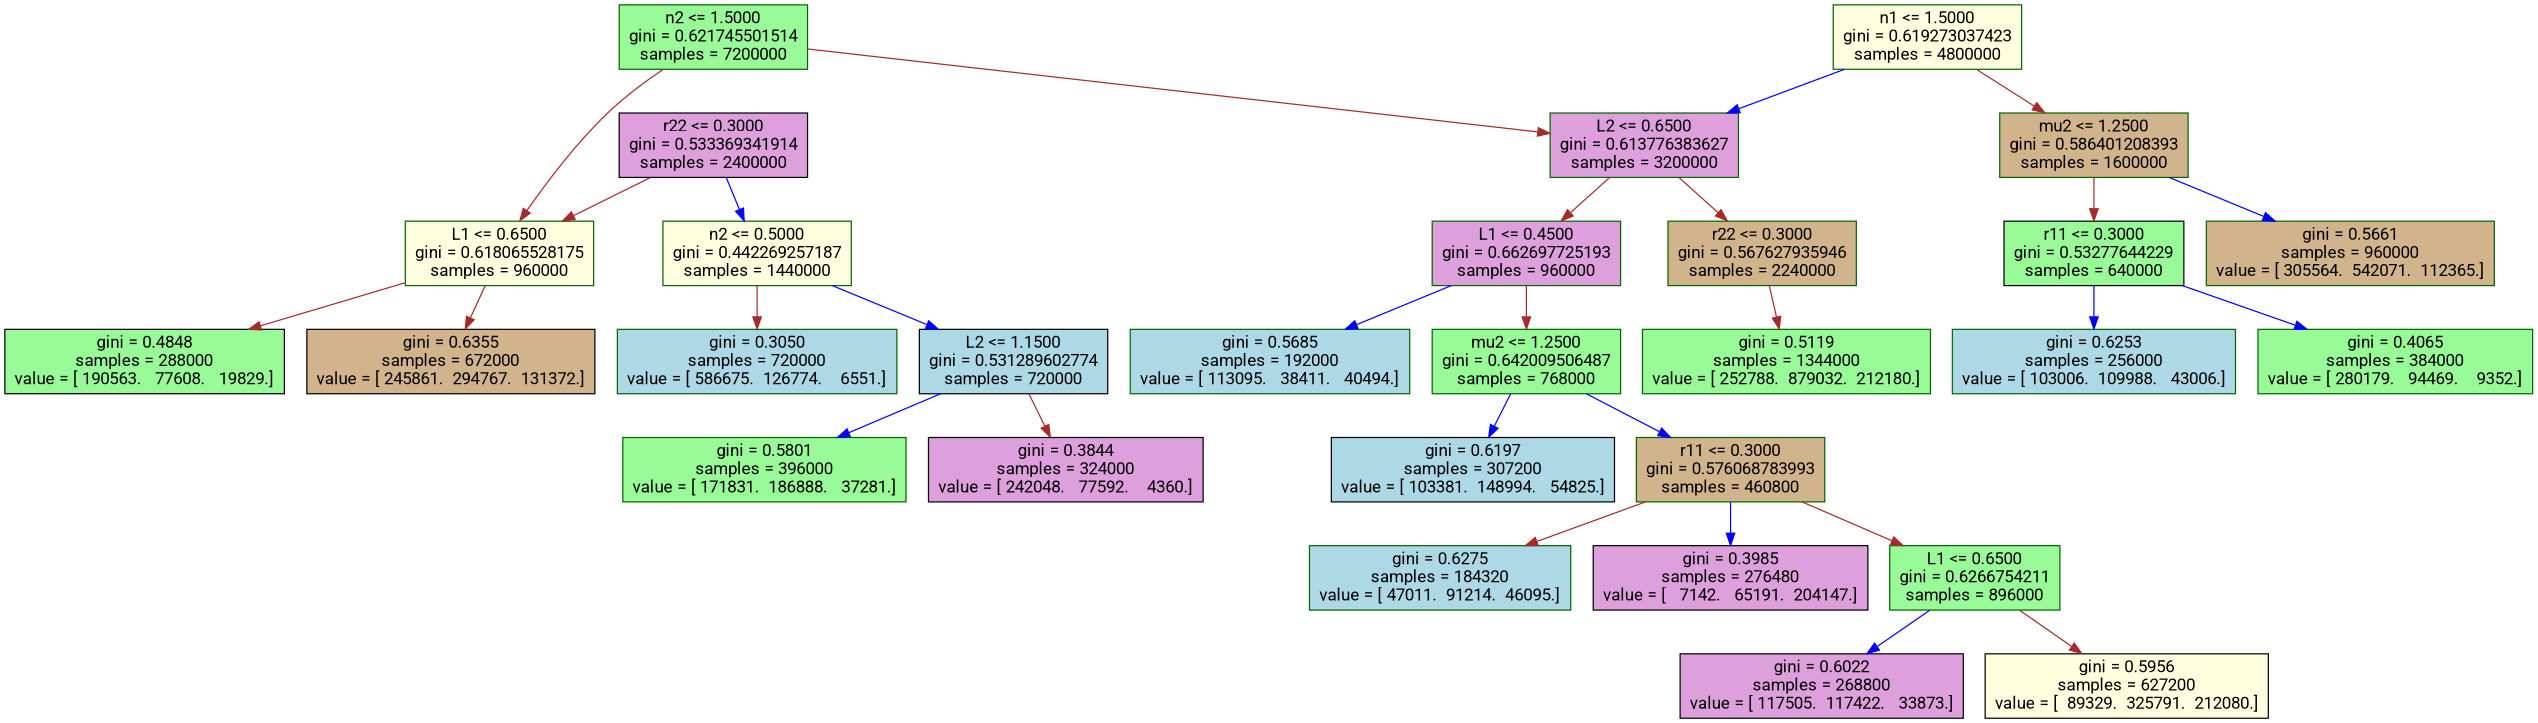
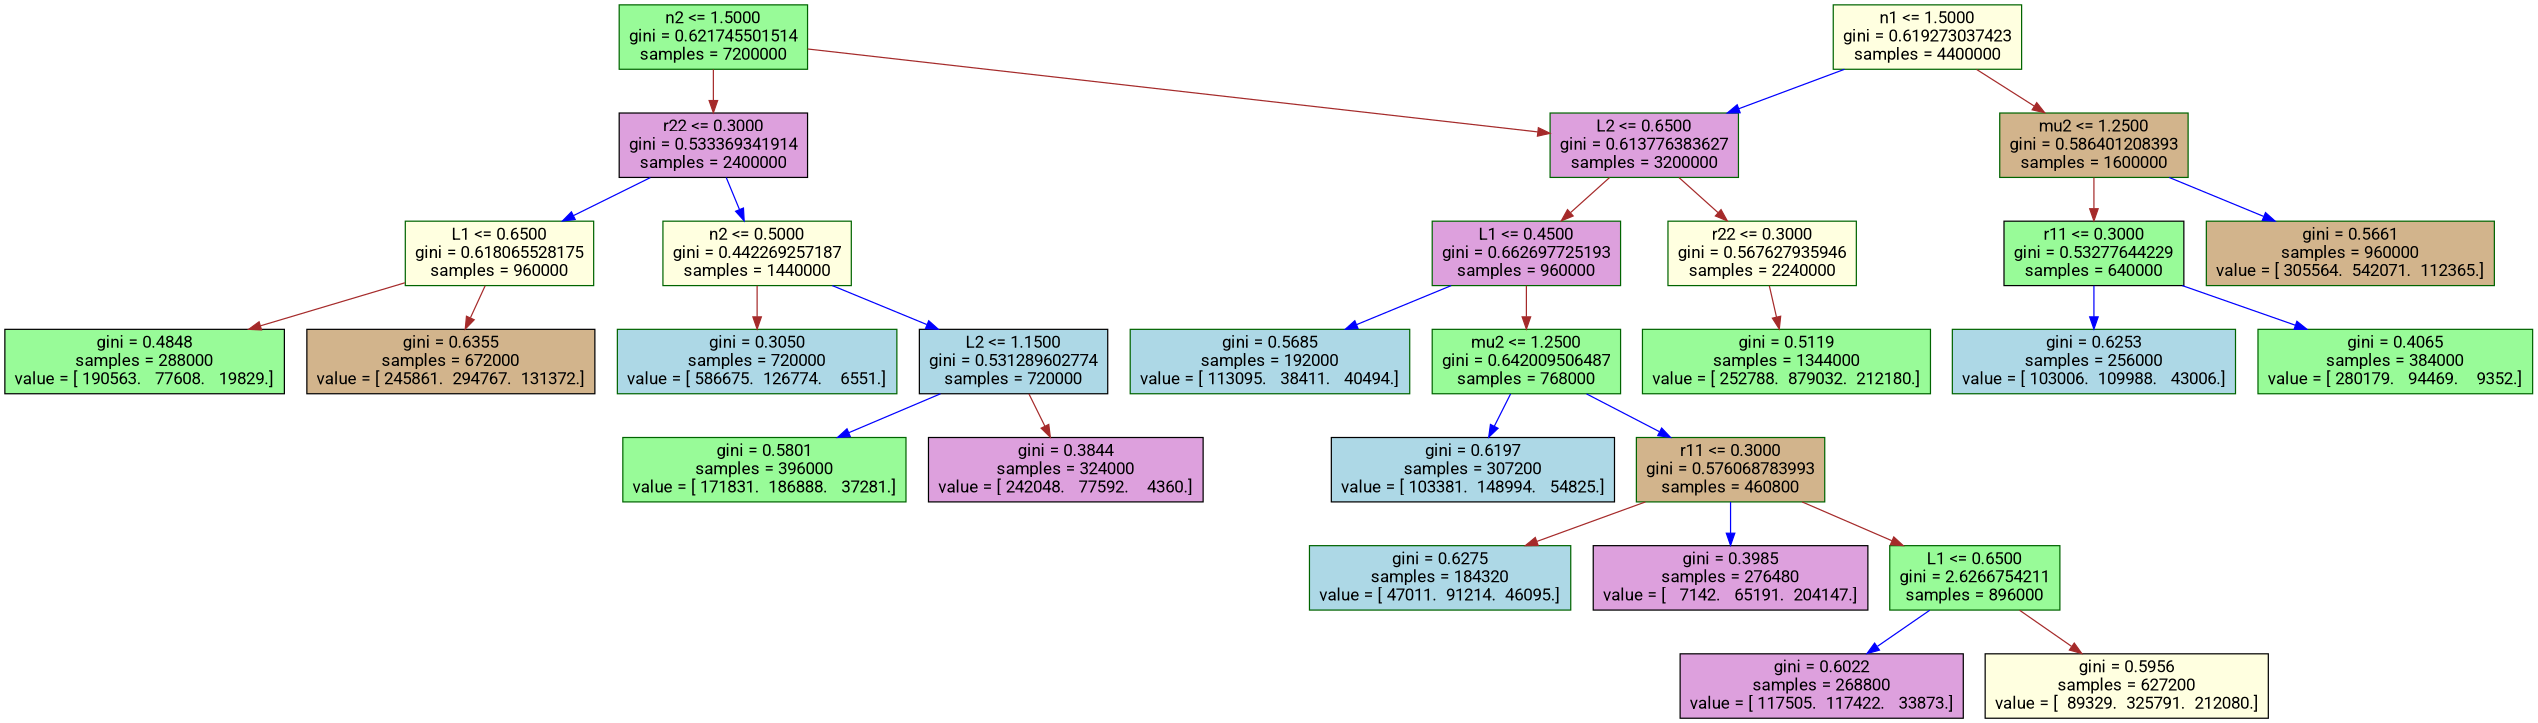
(1927, 37) -> (1927, 37)
(588, 133) -> (713, 85)
(612, 197) -> (612, 197)
(1762, 253) -> (1762, 253)
(1975, 578) -> (1975, 578)
